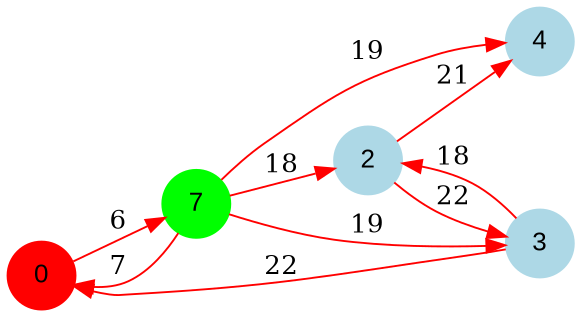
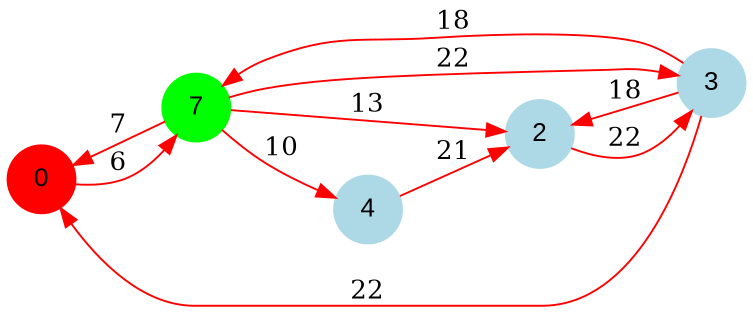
none -> (461, 36)
(368, 52) -> (282, 148)
(446, 107) -> (445, 176)
(282, 165) -> (368, 105)
(368, 226) -> (454, 59)
